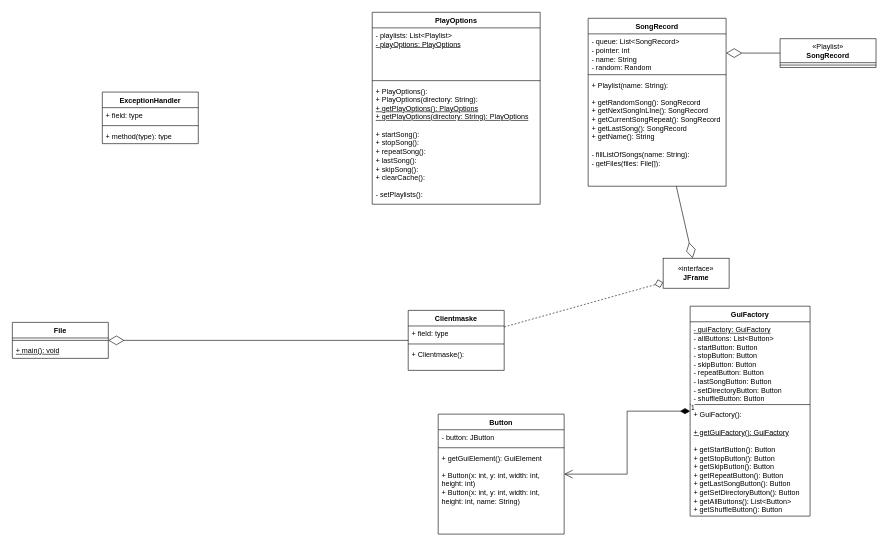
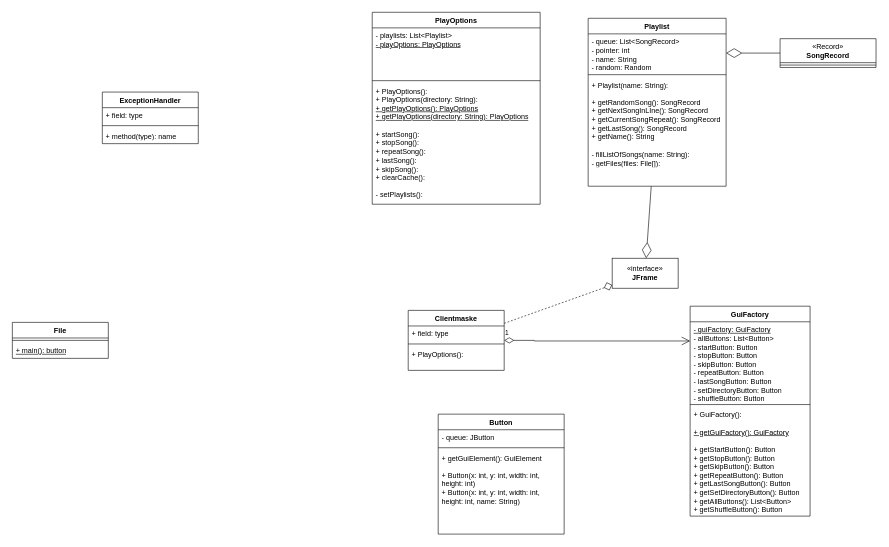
(657, 27) -> (657, 27)
(828, 52) -> (828, 52)
(143, 137) -> (143, 137)
(696, 273) -> (645, 273)
(265, 341) -> none
none -> (525, 341)
(39, 351) -> (44, 351)
(440, 355) -> (440, 355)
(473, 438) -> (471, 438)
(569, 474) -> none
